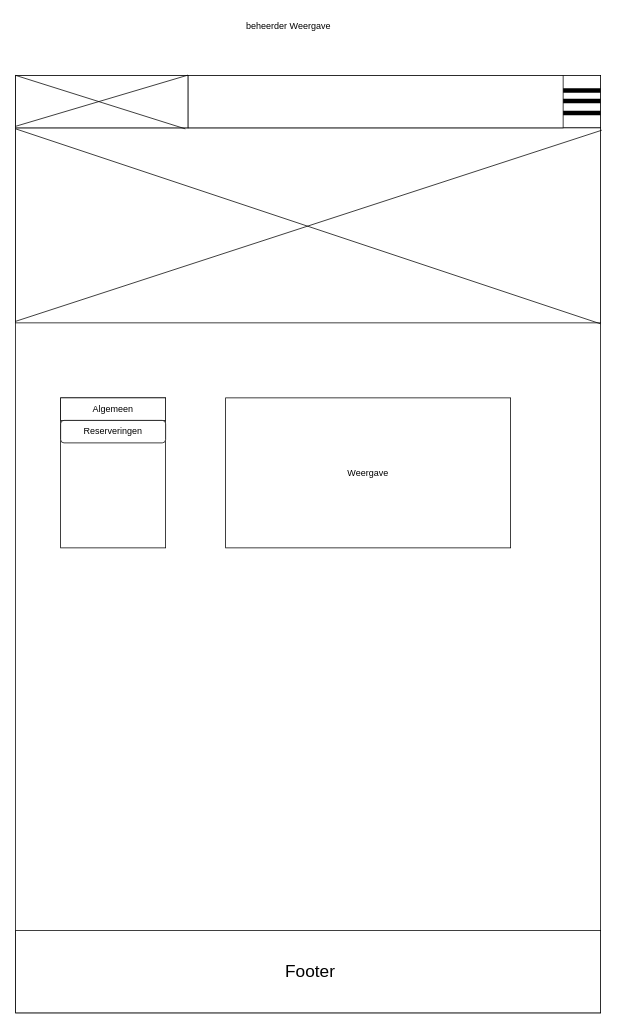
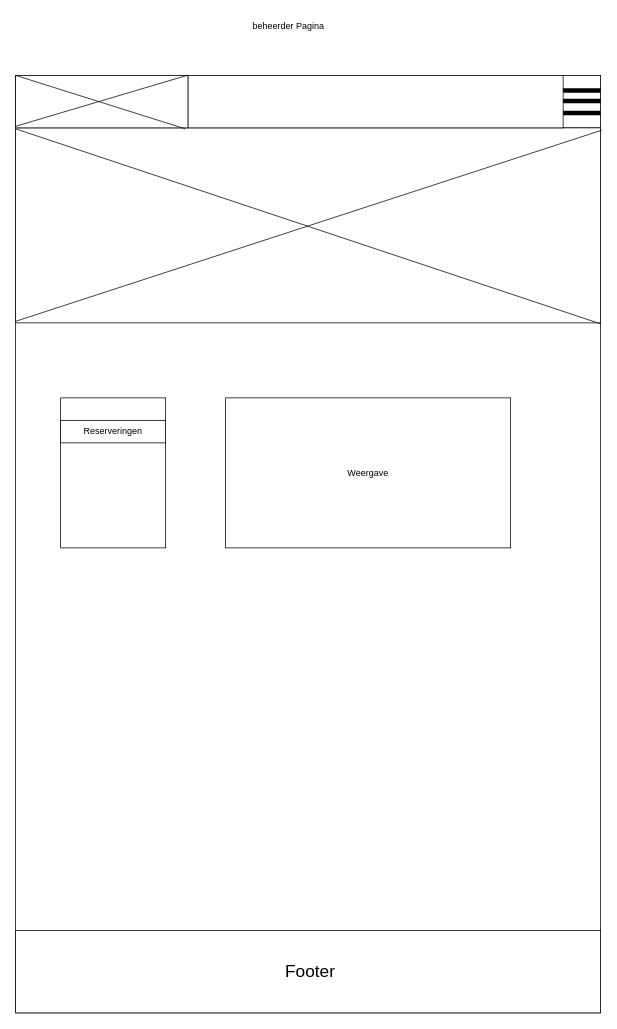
(288, 27) -> (288, 27)
(113, 409) -> none
(113, 432) -> (113, 432)
